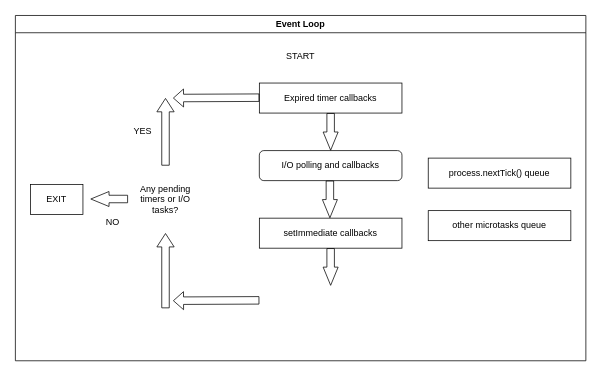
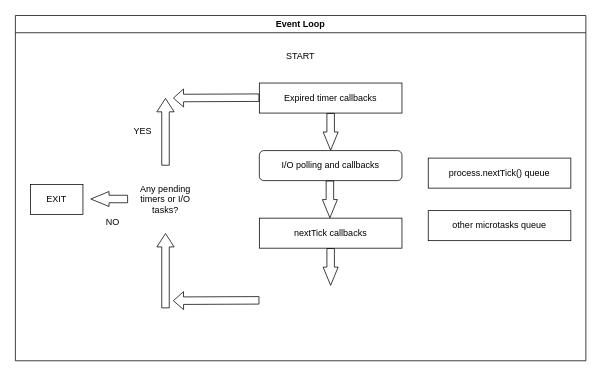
(330, 233) -> (330, 233)
